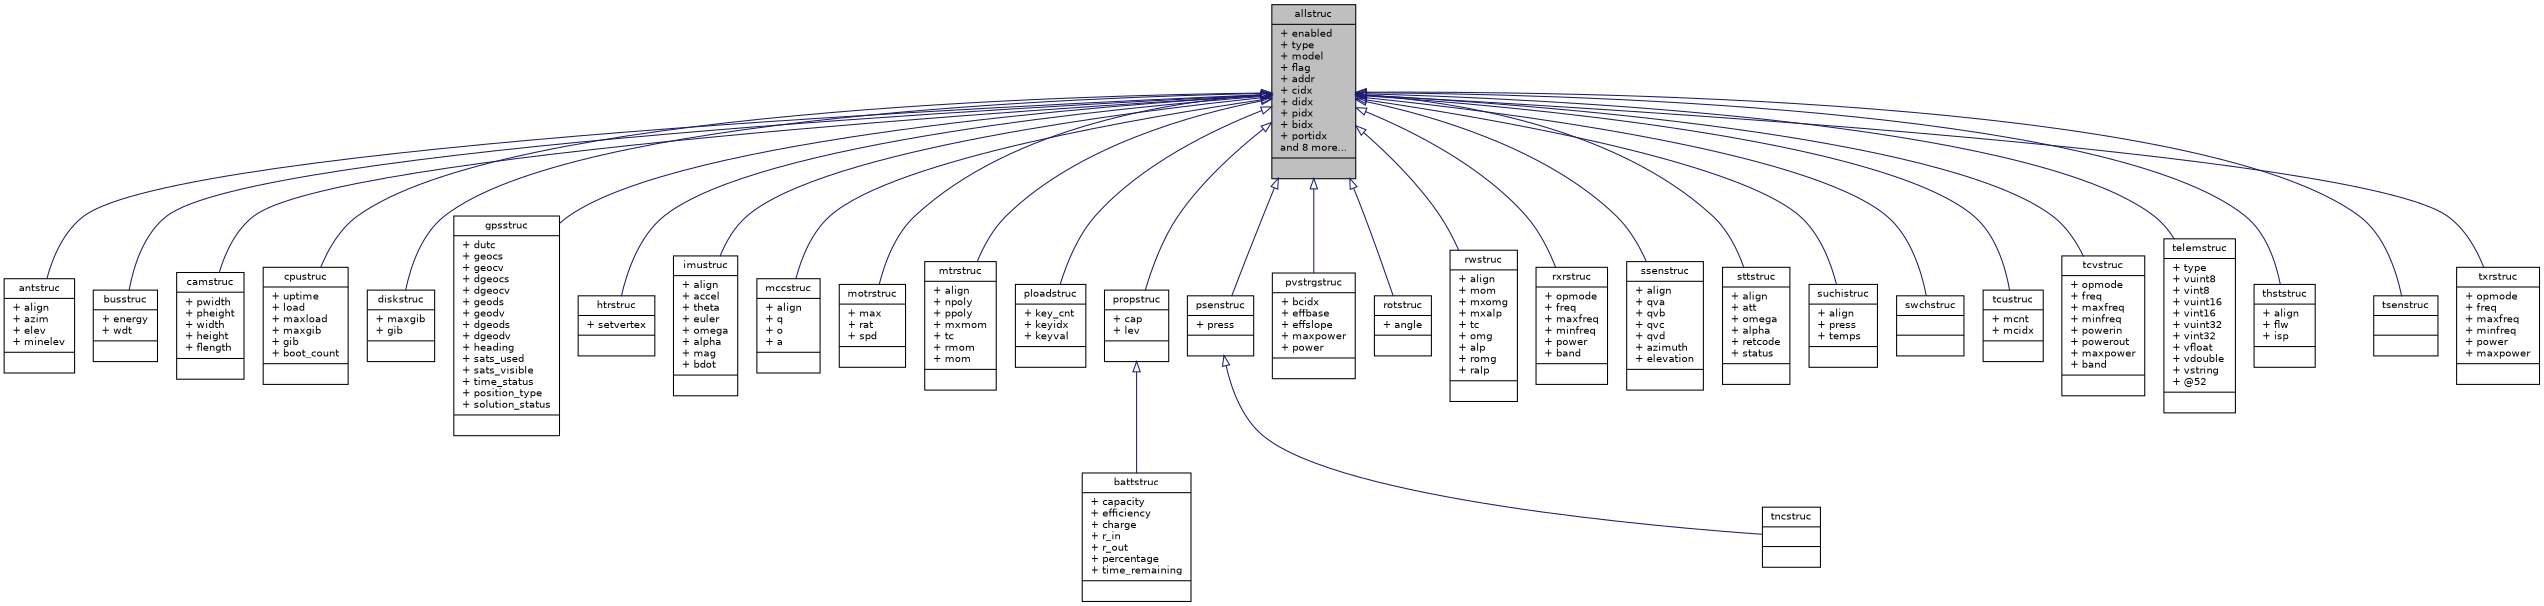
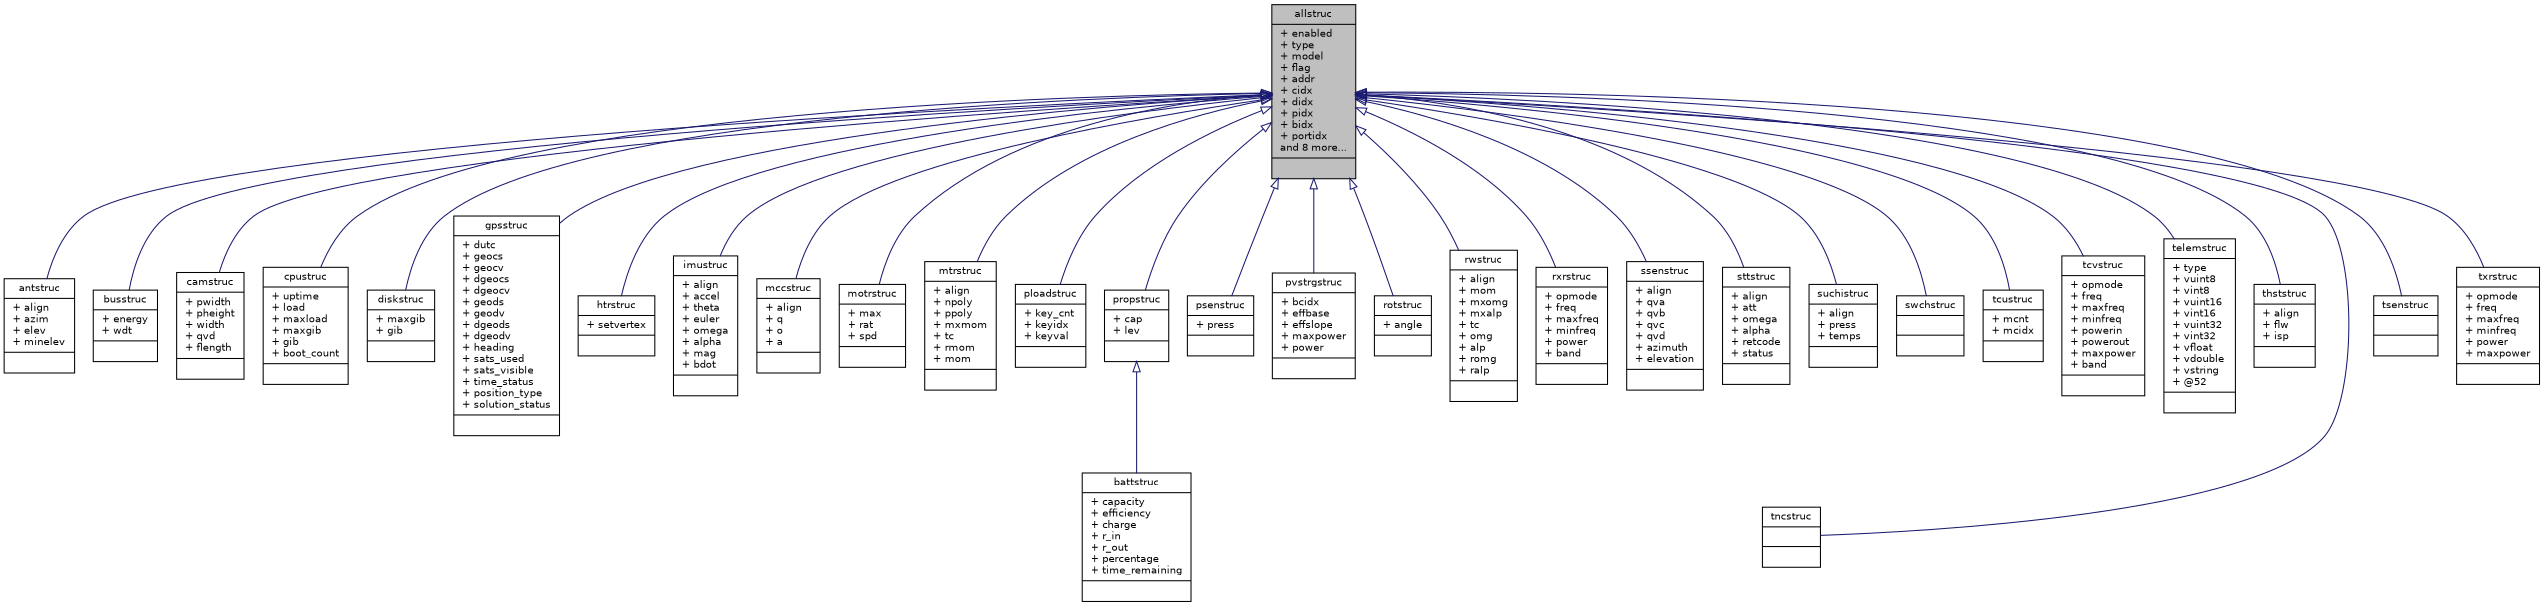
(207, 336) -> (200, 336)
(1468, 500) -> (2222, 178)
